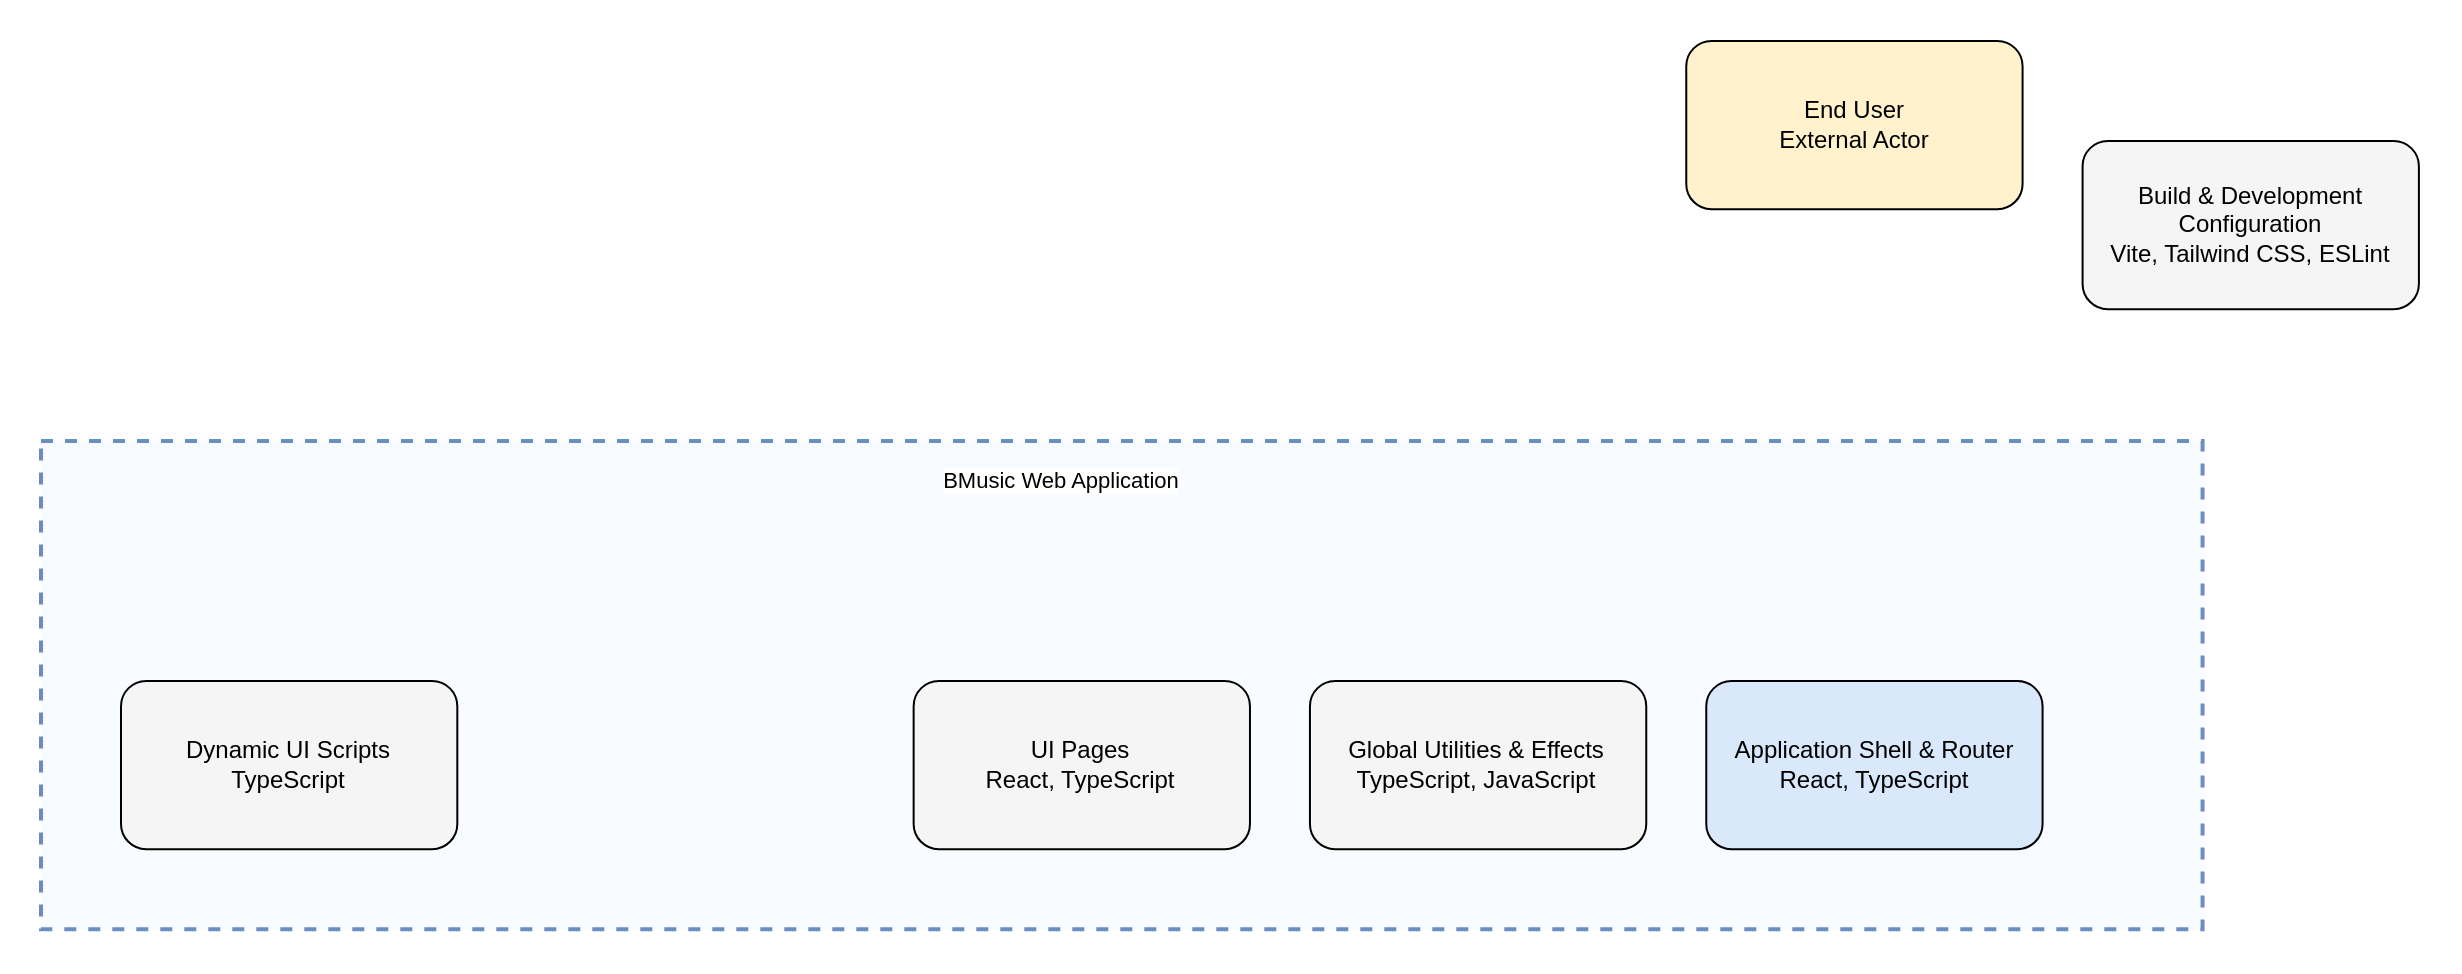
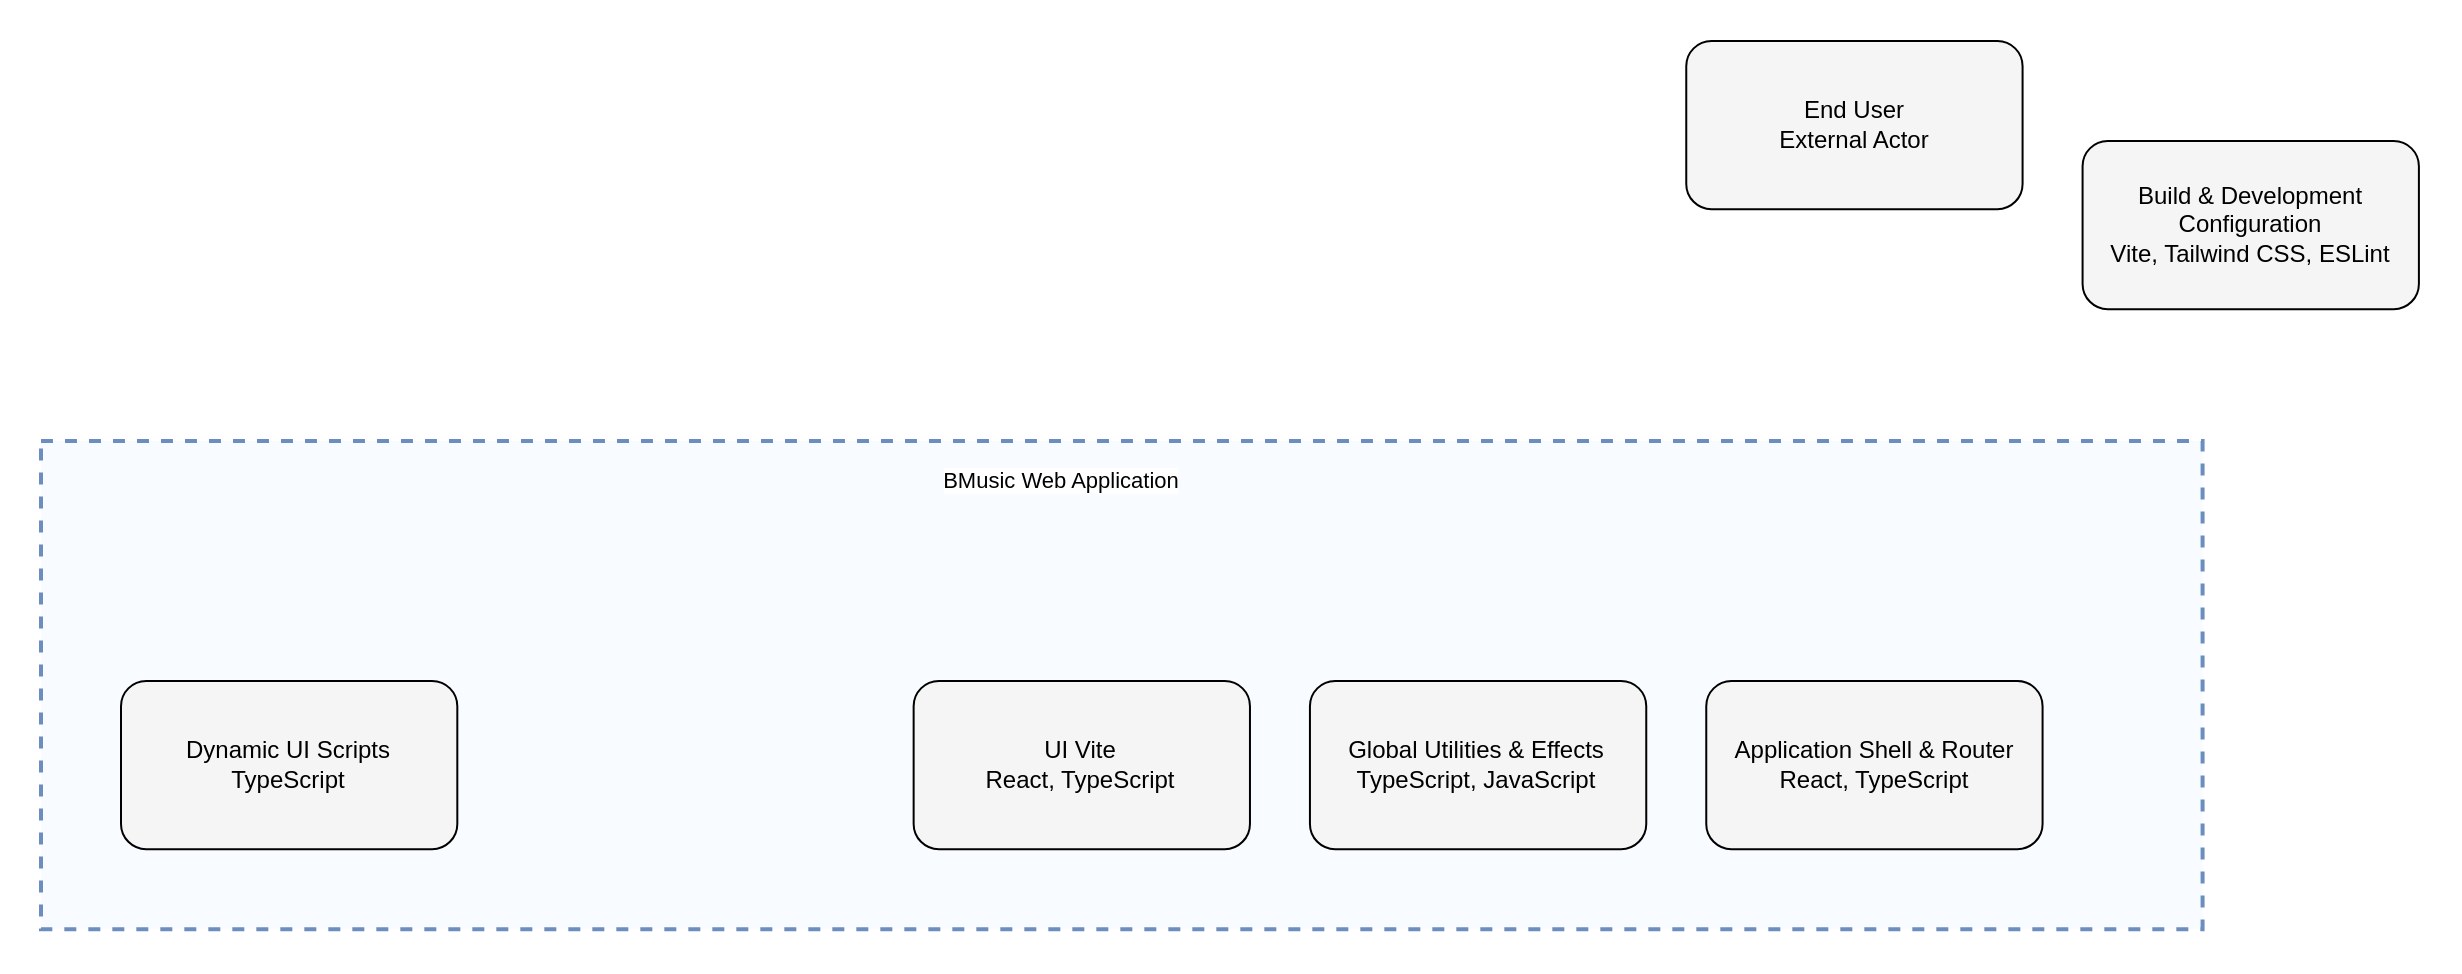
(1854, 125) -> (1854, 125)
(1081, 765) -> (1081, 765)
(1874, 765) -> (1874, 765)
